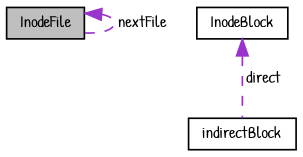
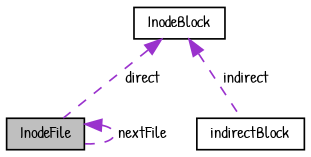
(262, 79) -> (245, 79)
none -> (106, 84)
